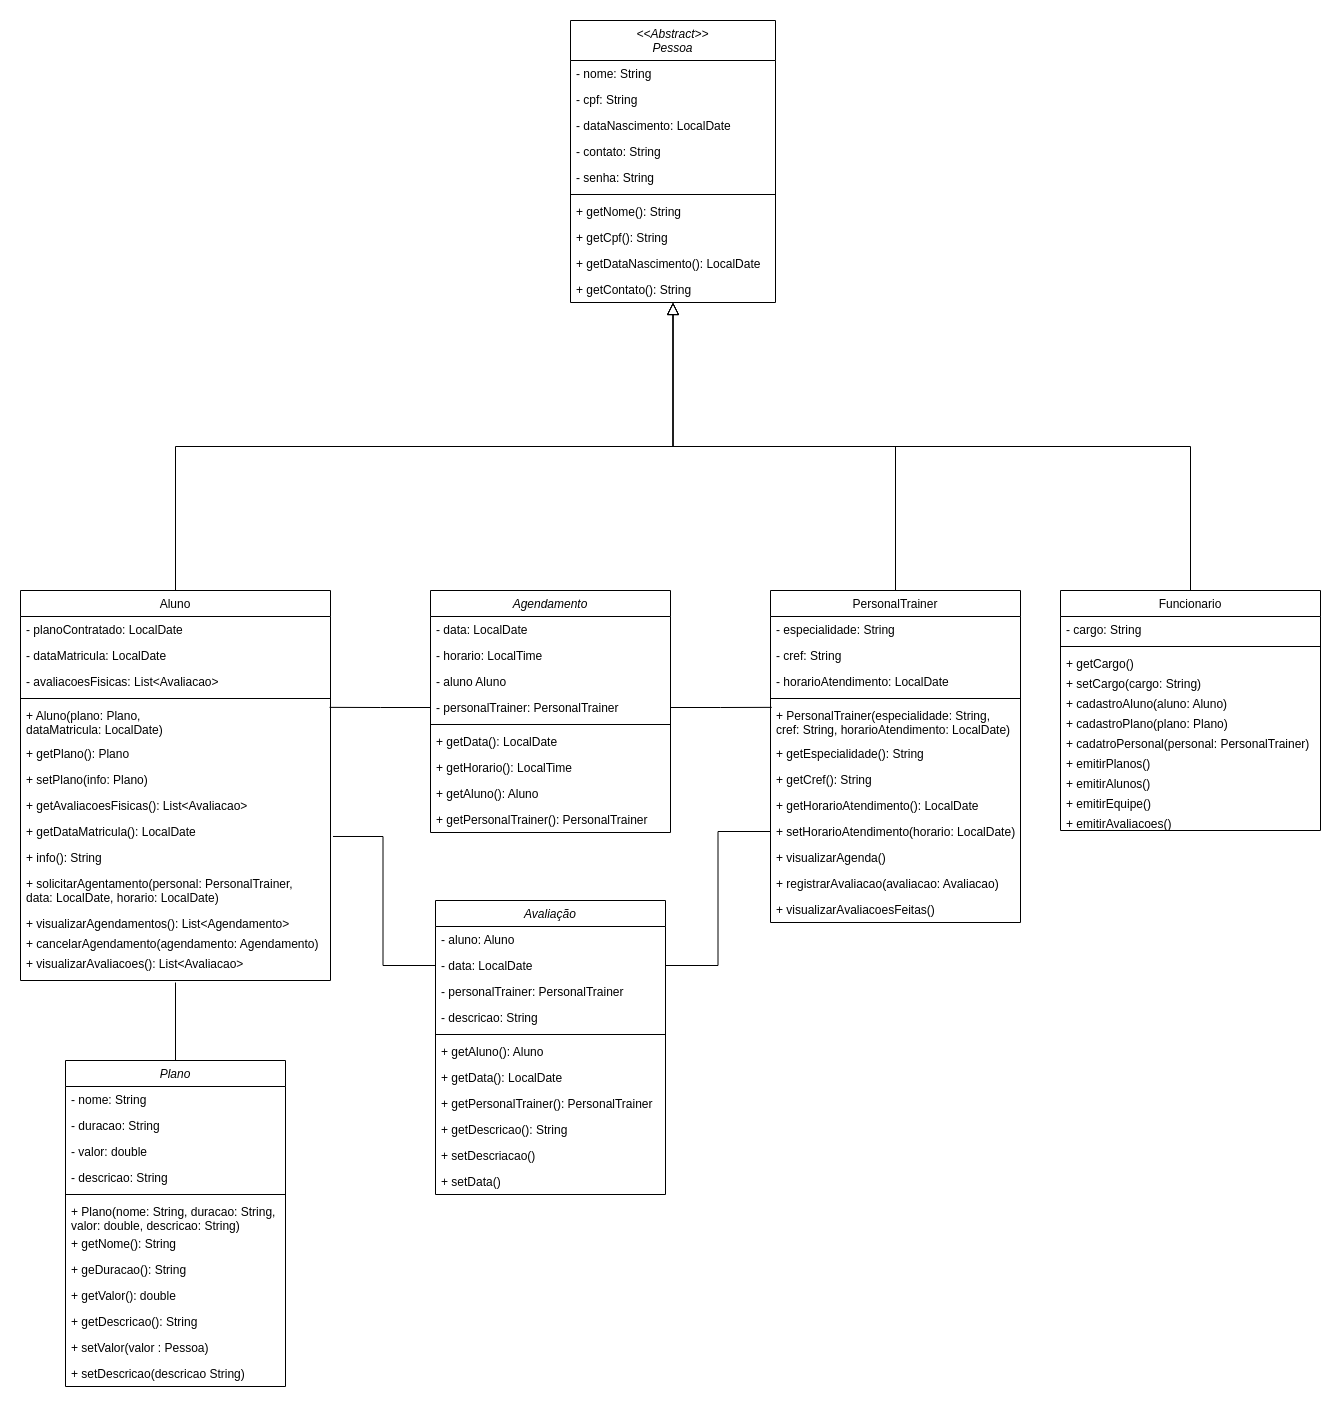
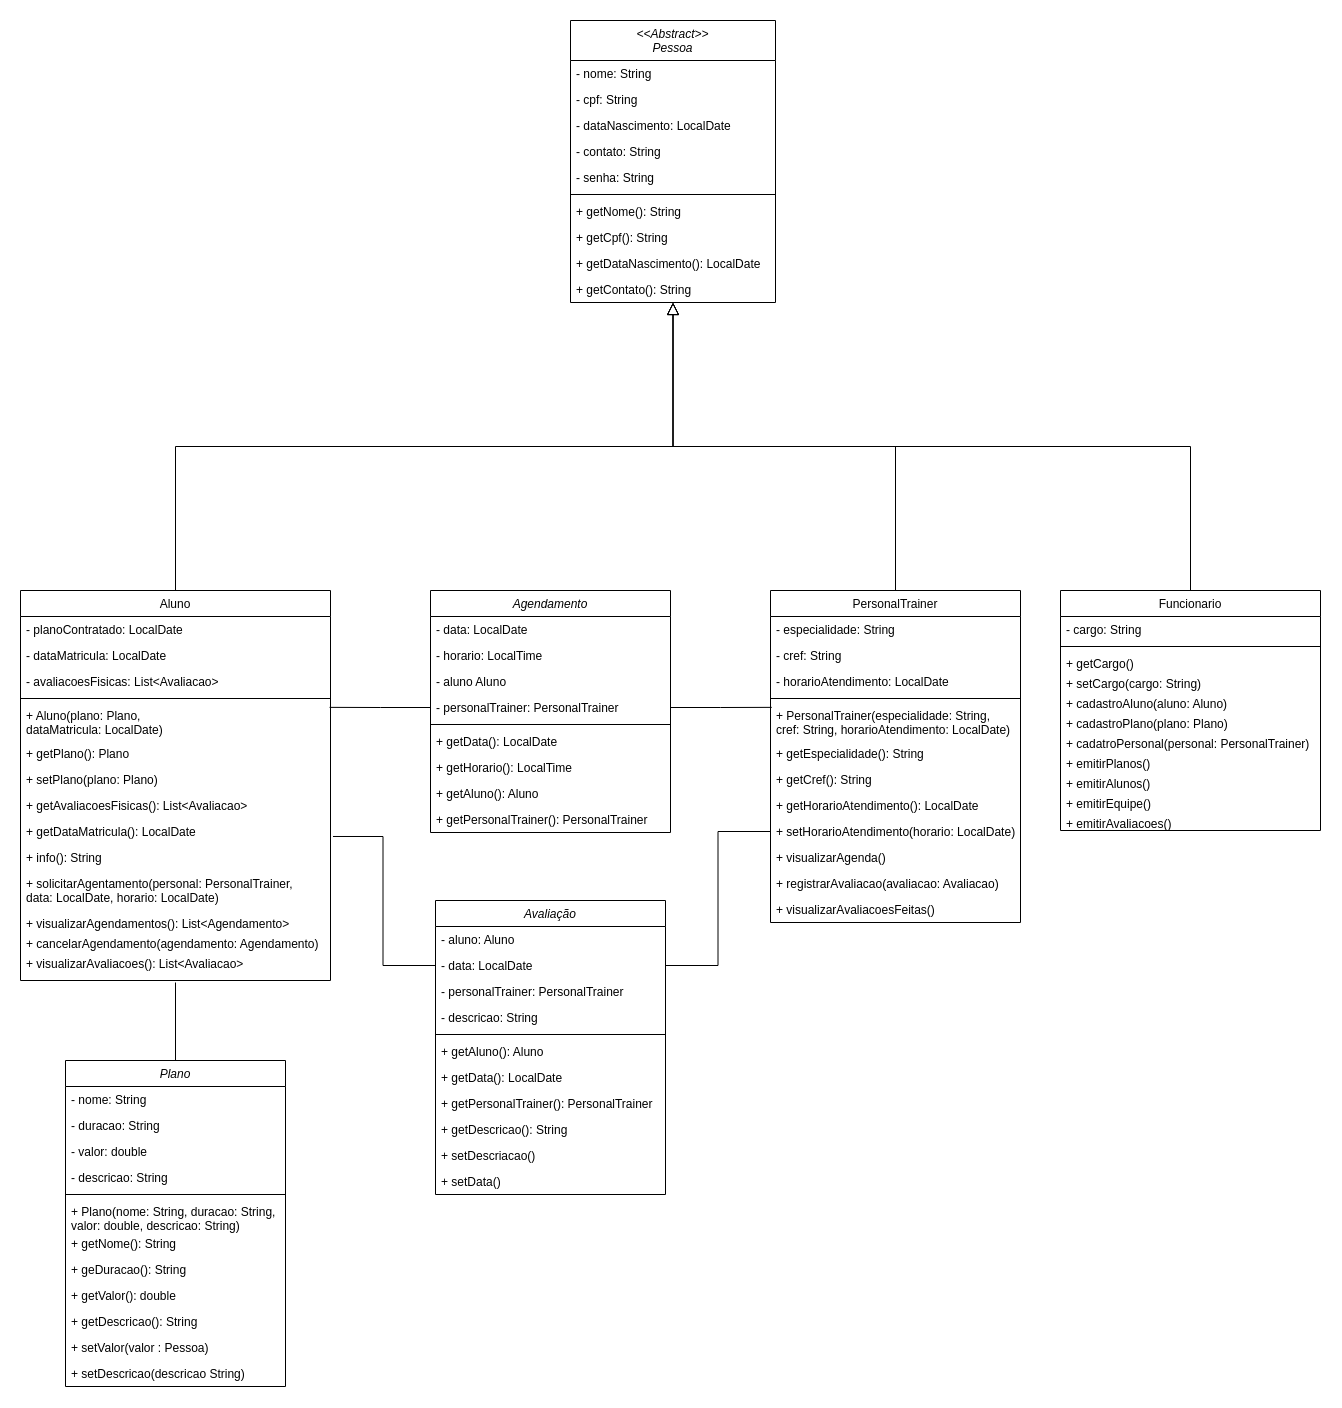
(94, 780) -> (97, 780)
